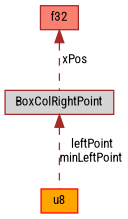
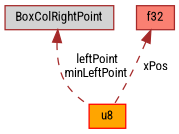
(59, 67) -> (131, 74)
